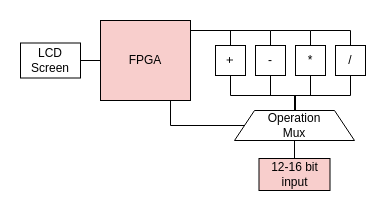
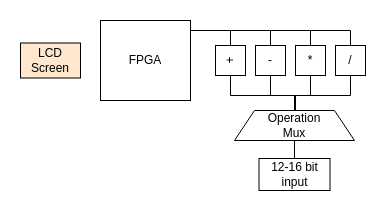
(51, 61) -> (51, 61)
(91, 61) -> none
(146, 61) -> (146, 61)
(196, 126) -> none
(295, 175) -> (295, 175)
